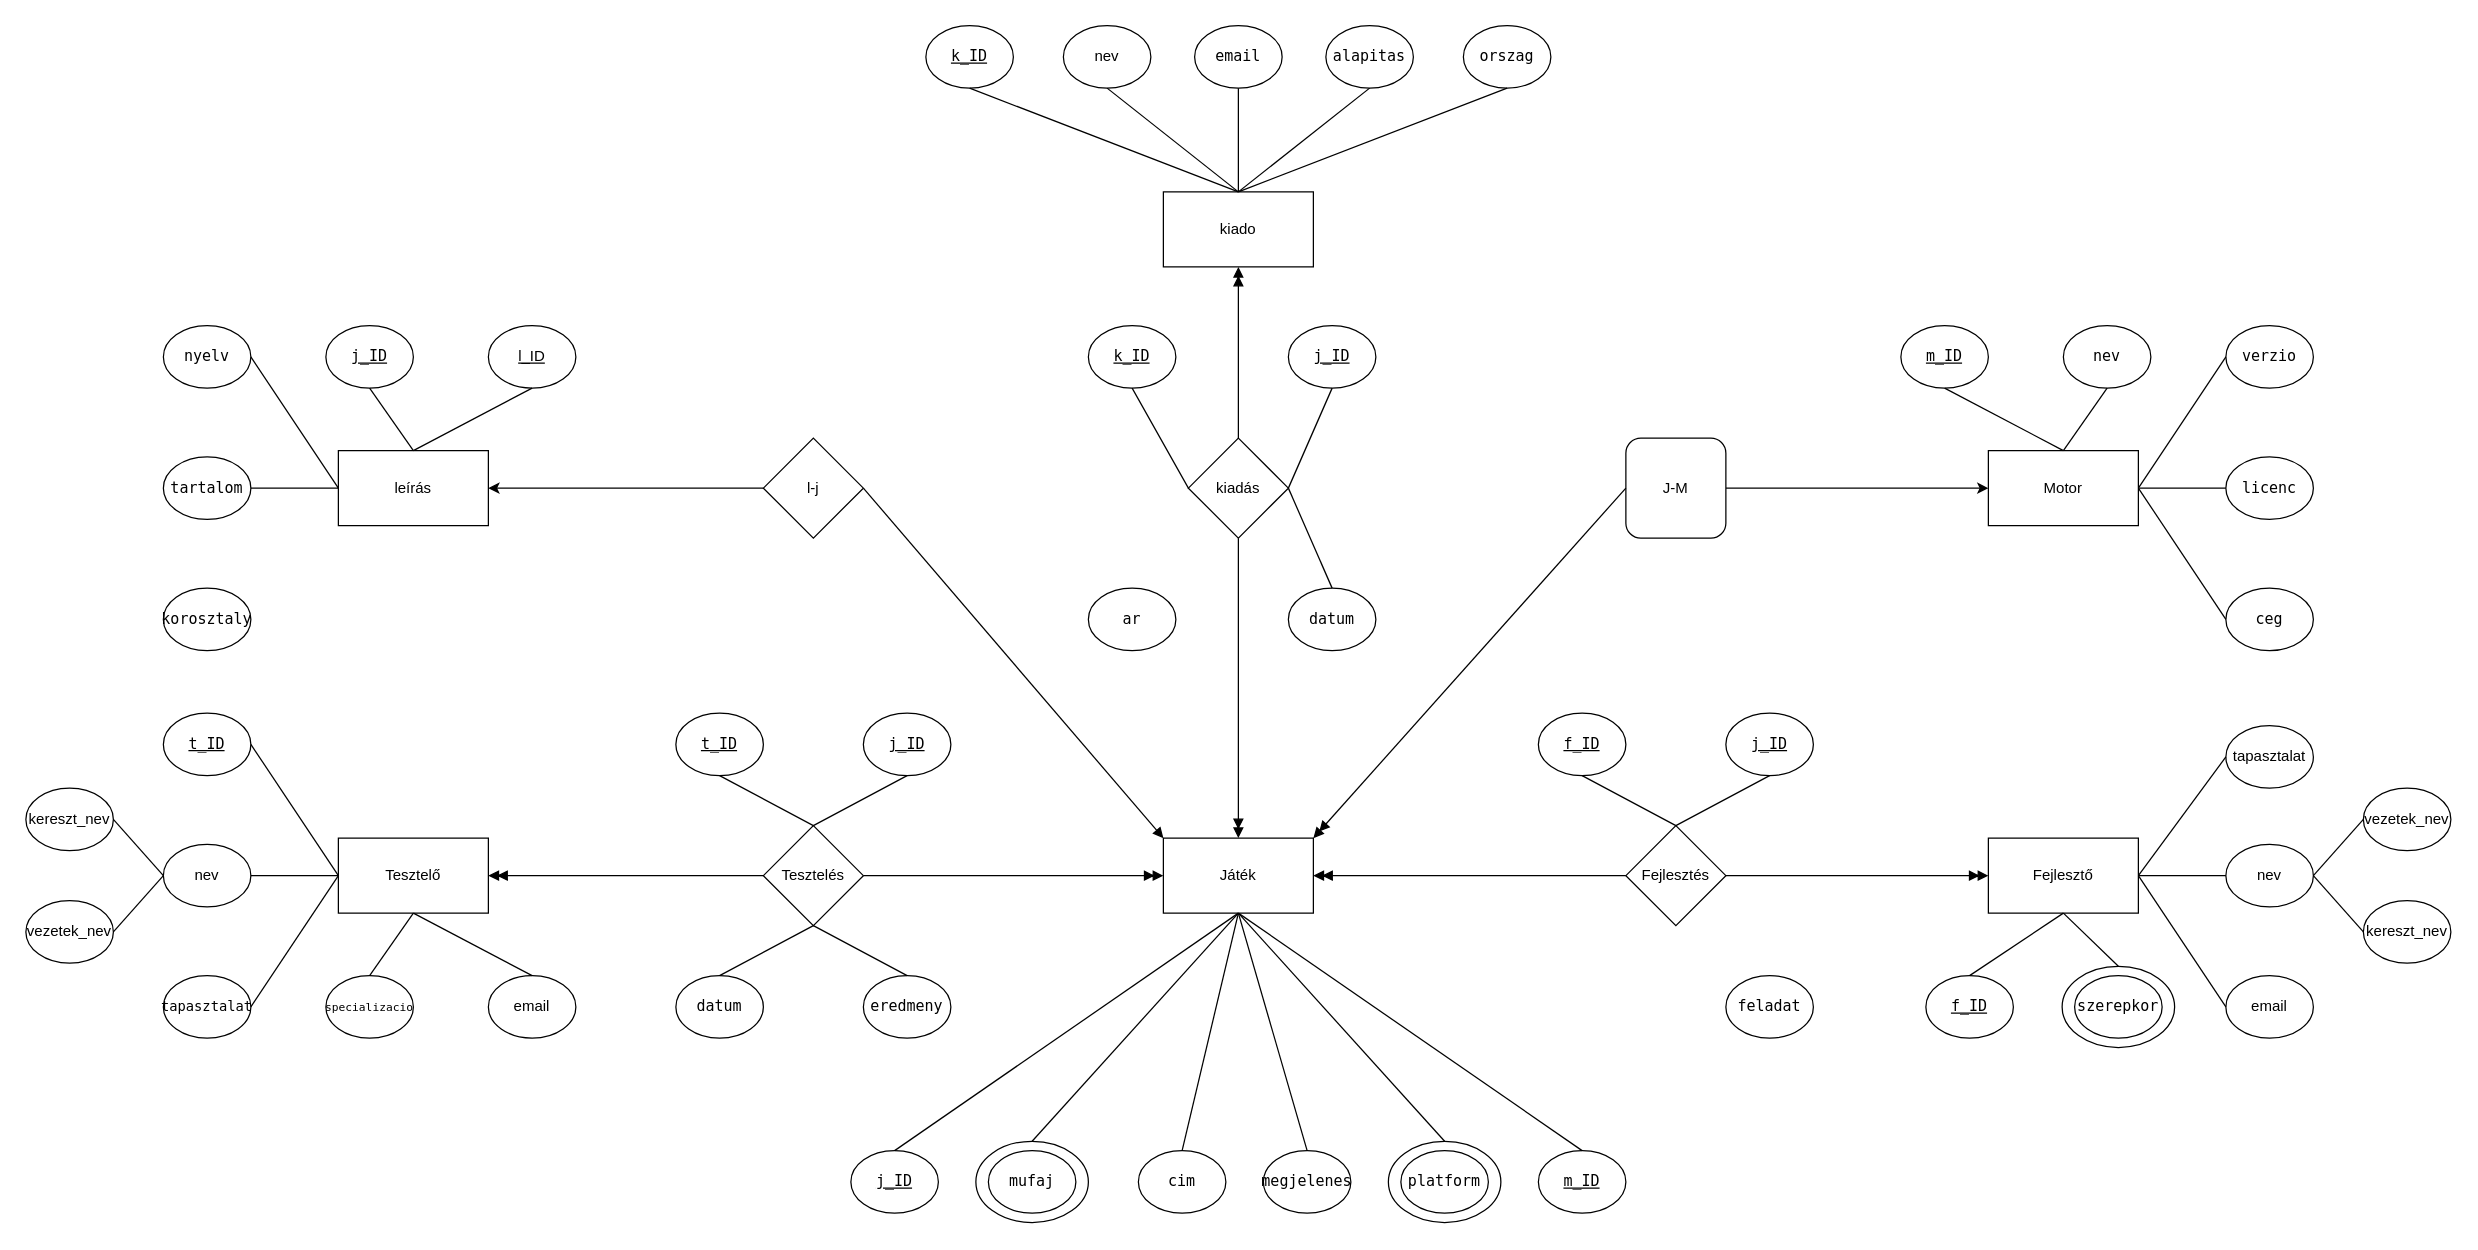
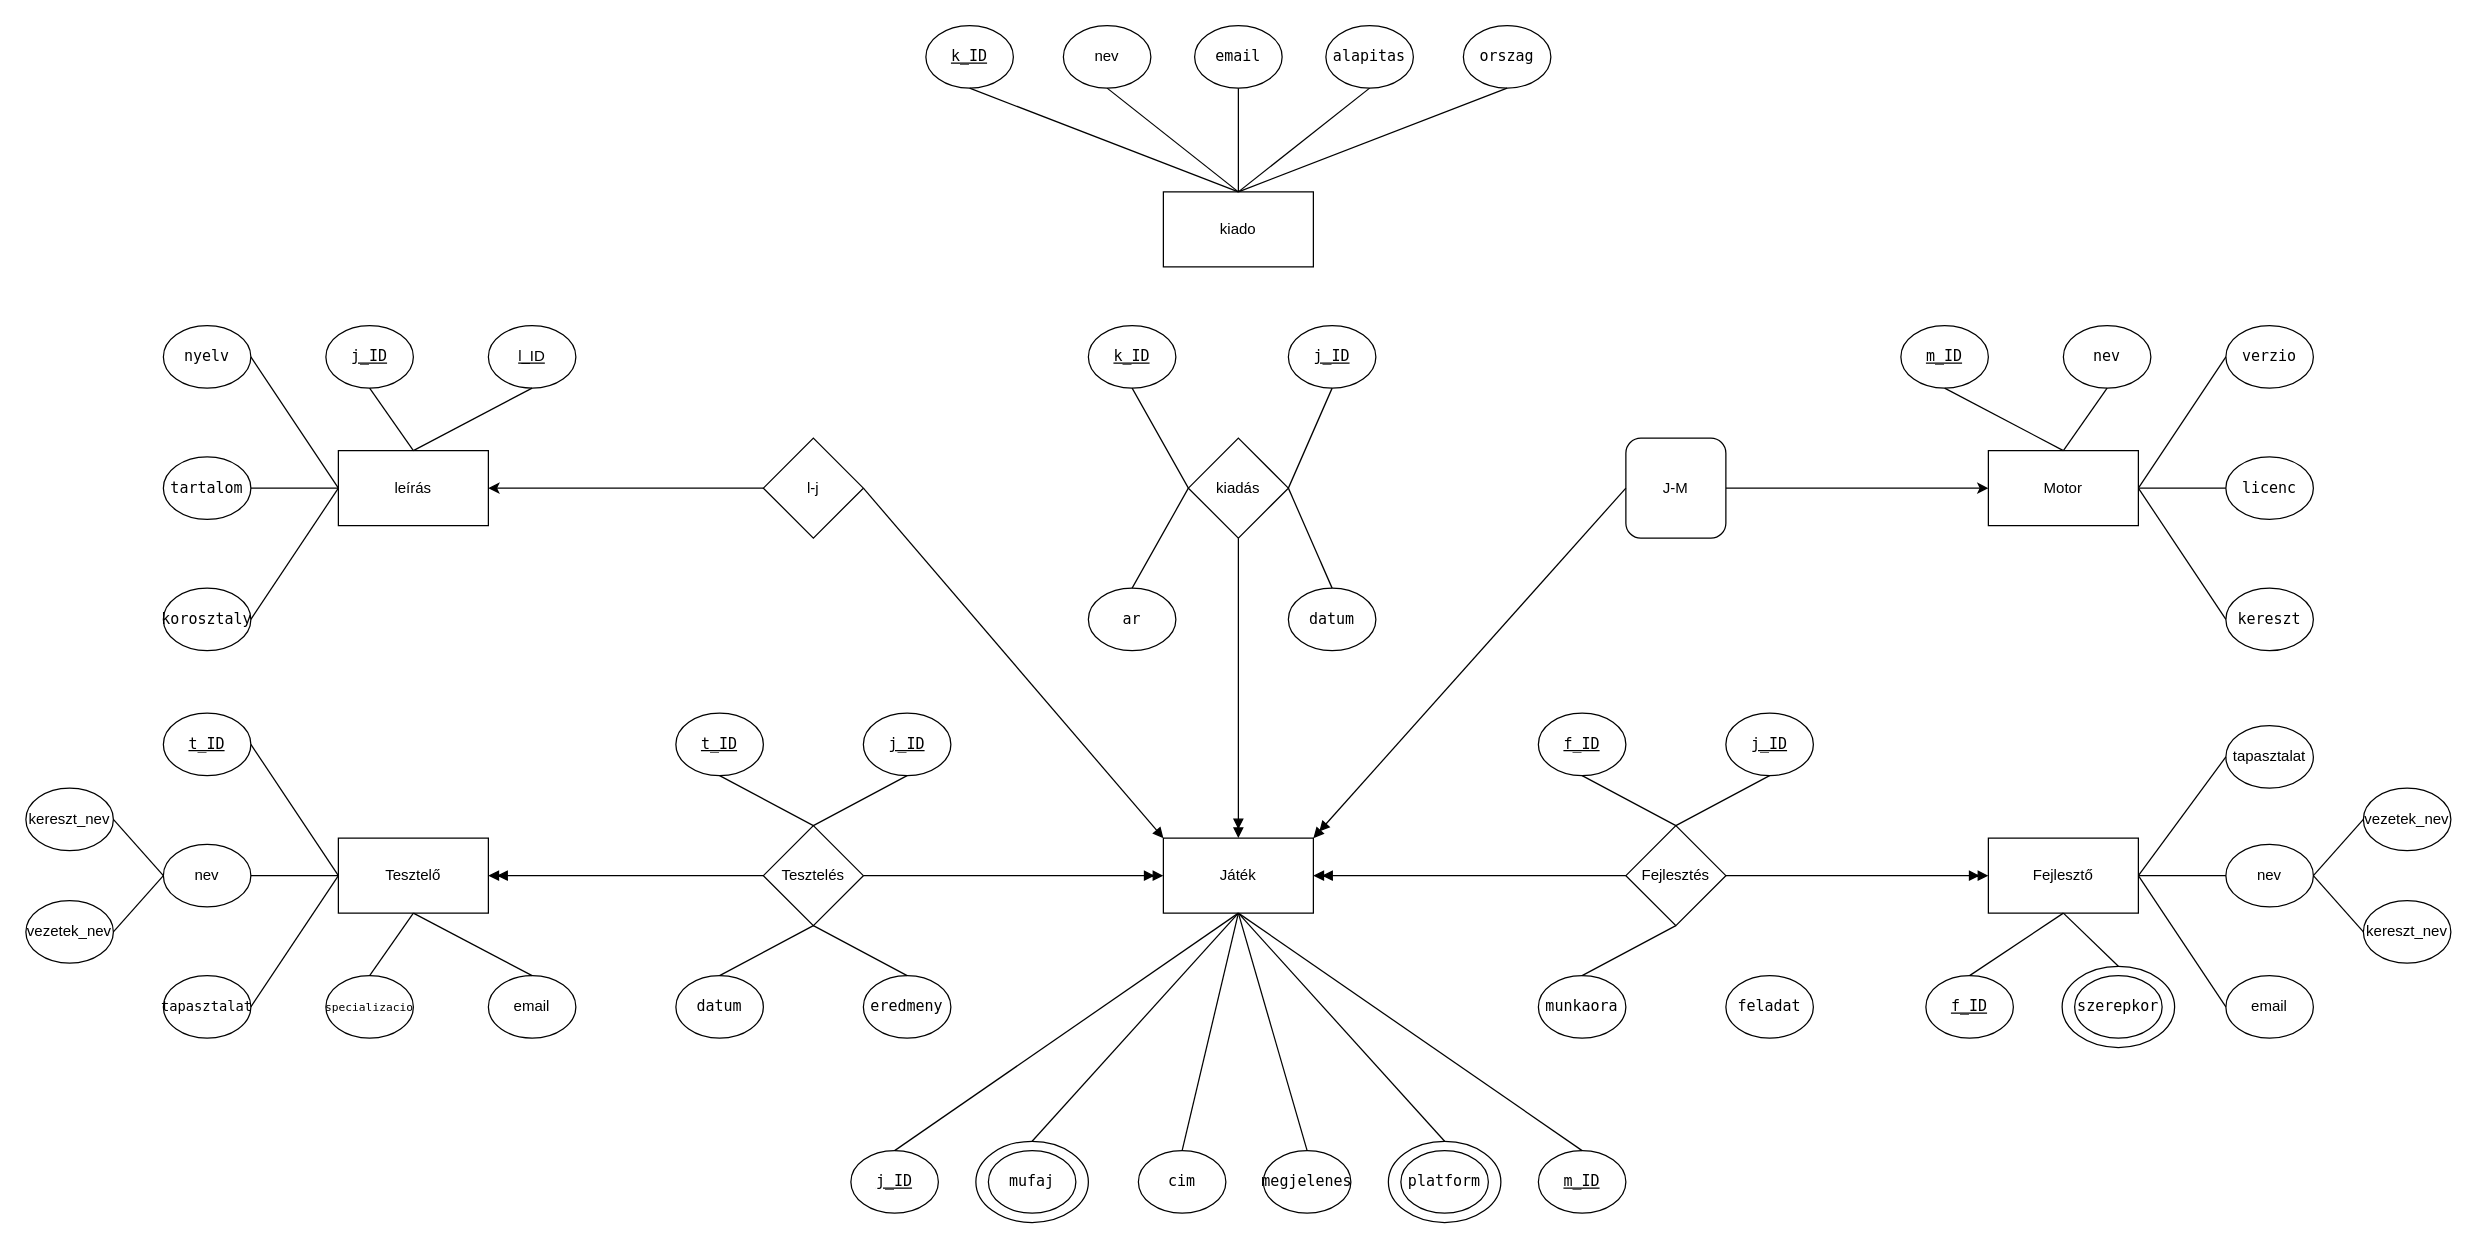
(1238, 362) -> none
none -> (1160, 538)
none -> (294, 555)
(2269, 619) -> (2269, 619)
none -> (1629, 951)
none -> (1582, 1007)
